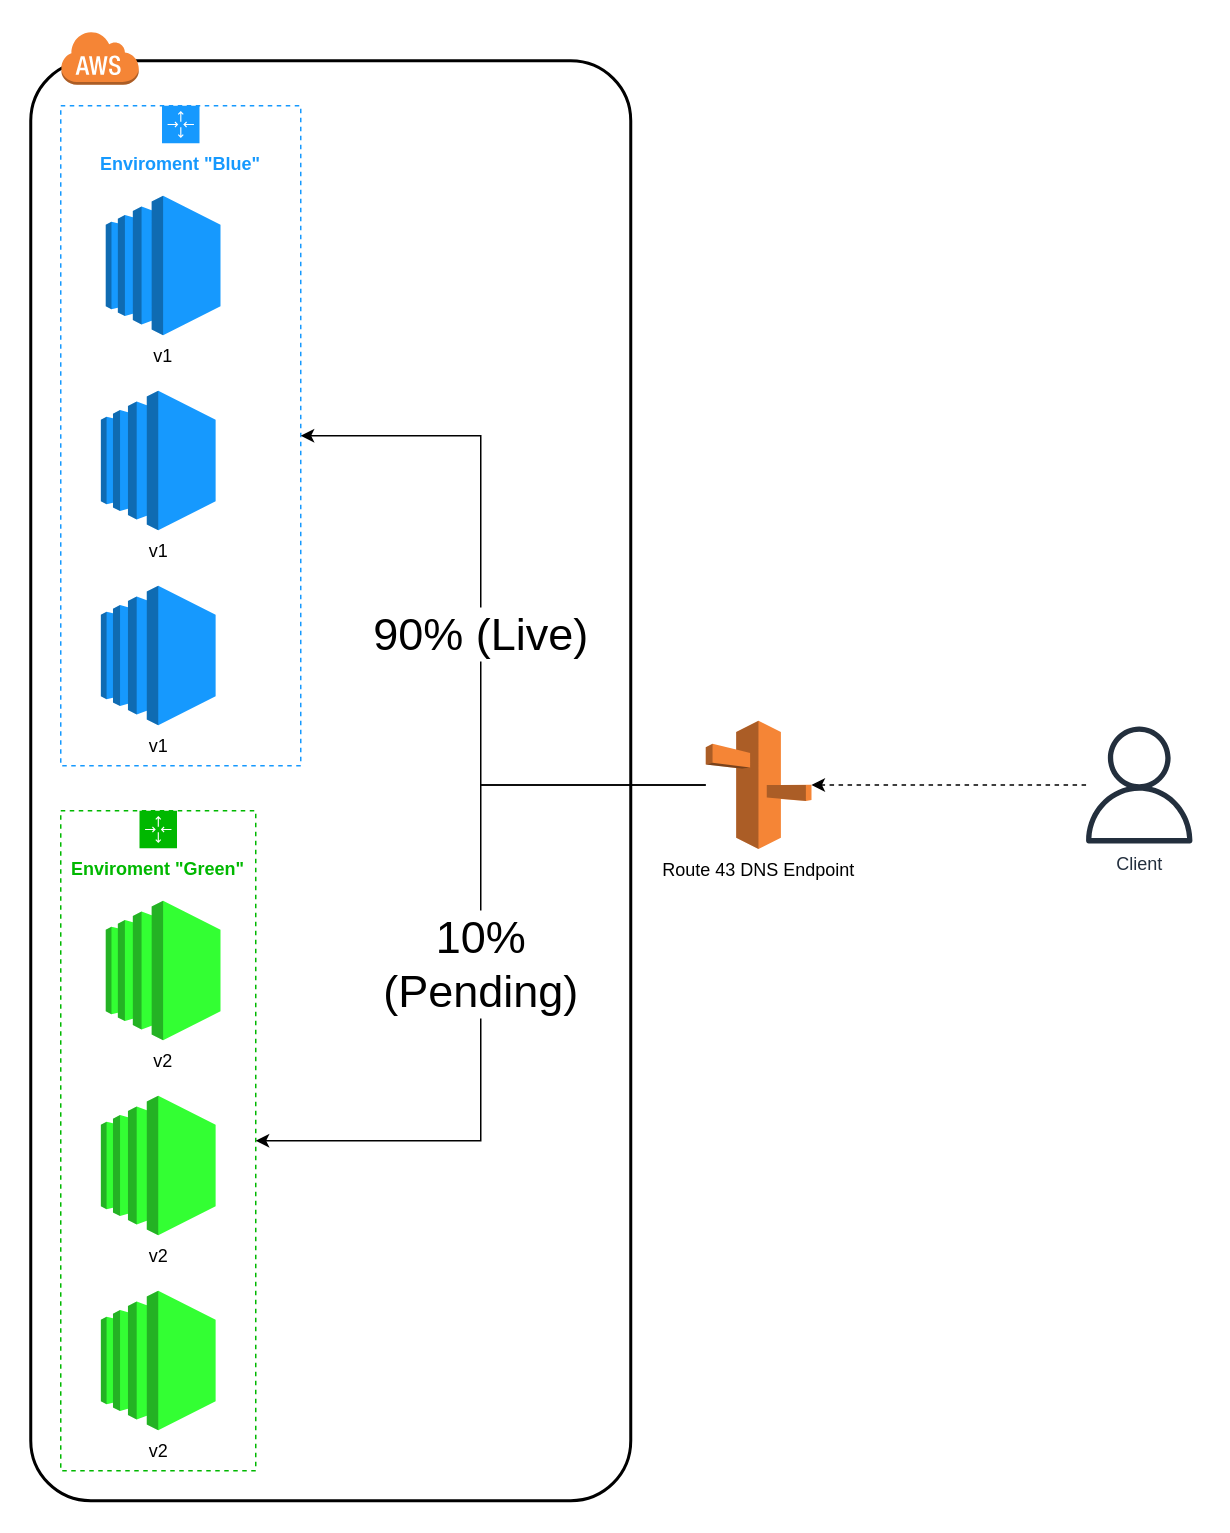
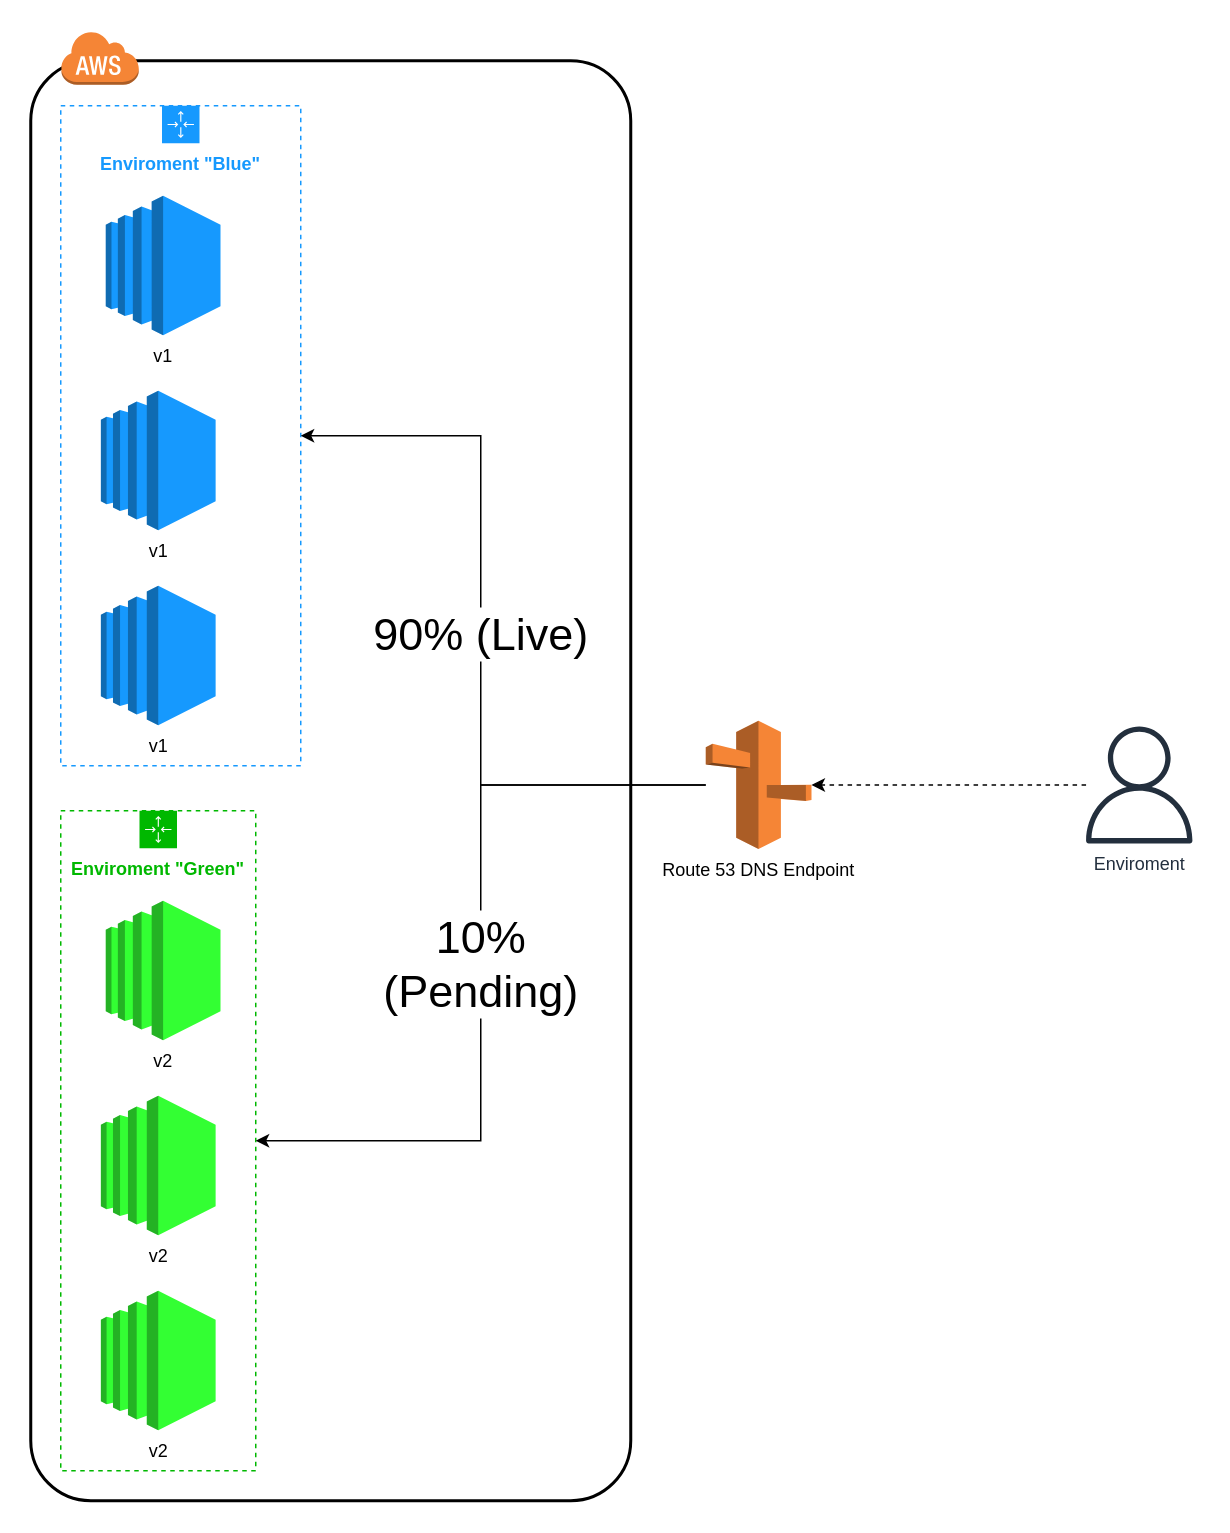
(1140, 865) -> (1140, 865)
(759, 871) -> (759, 871)
